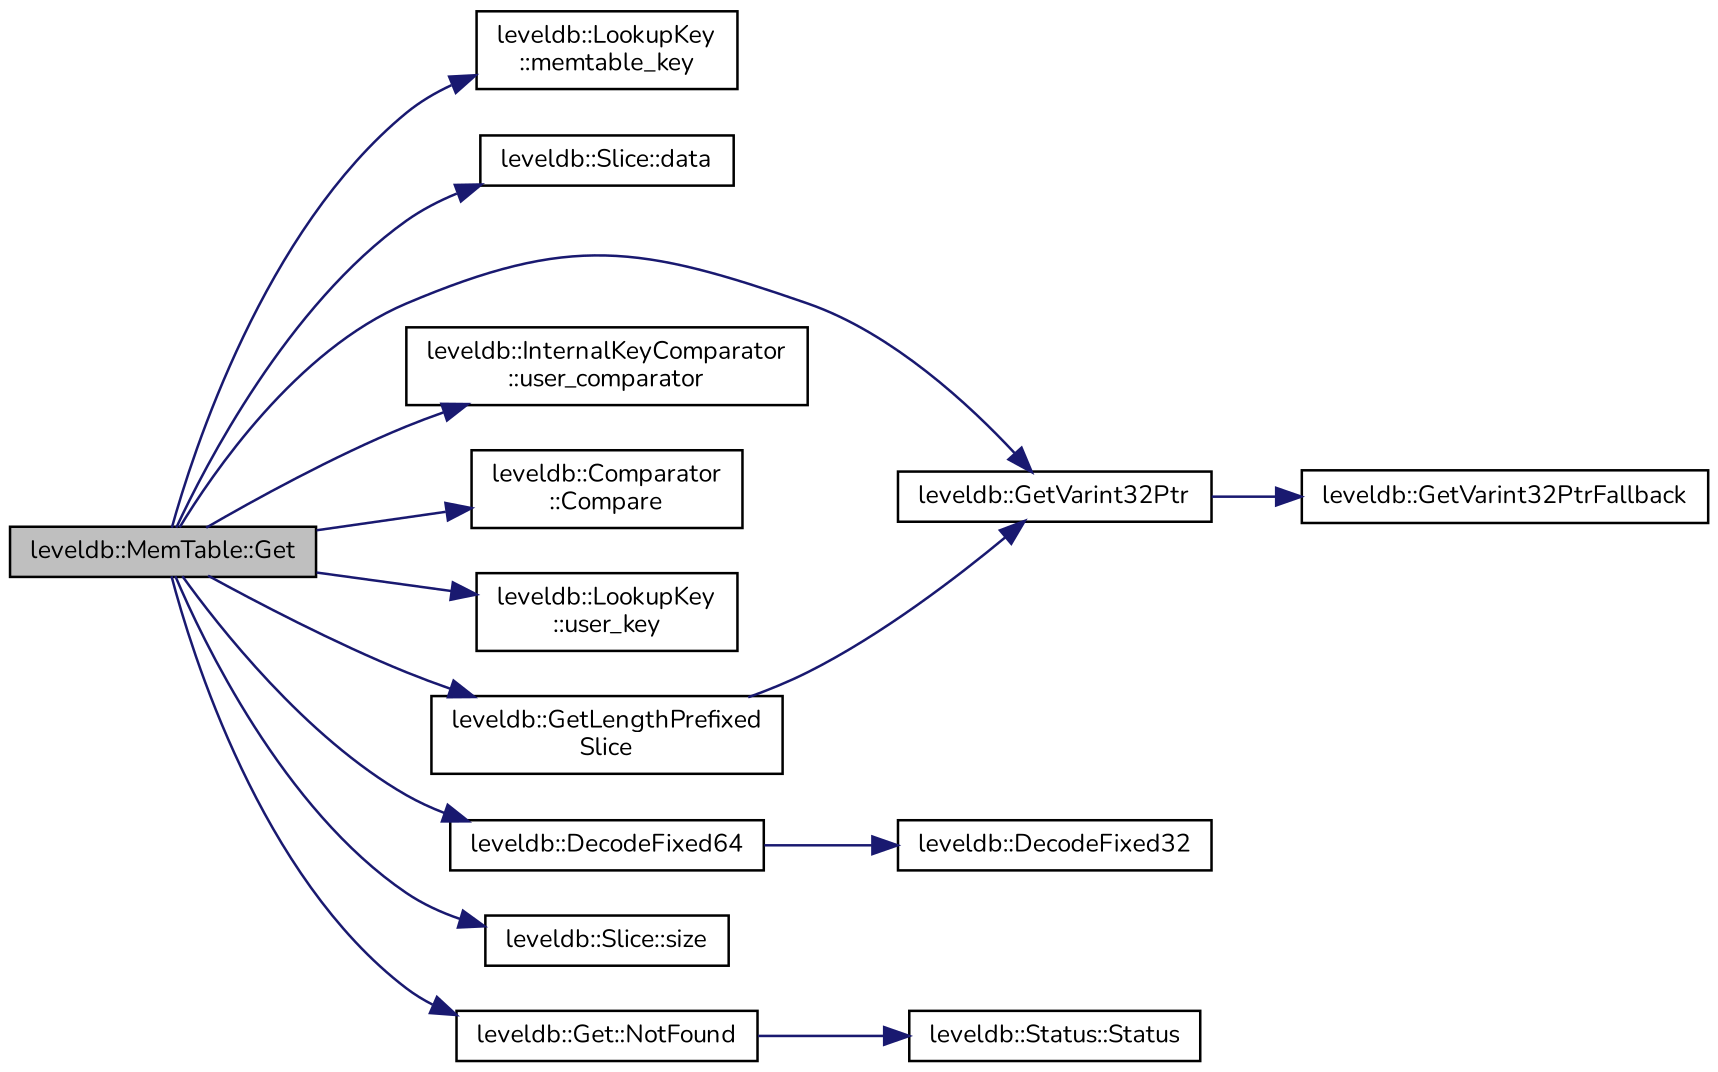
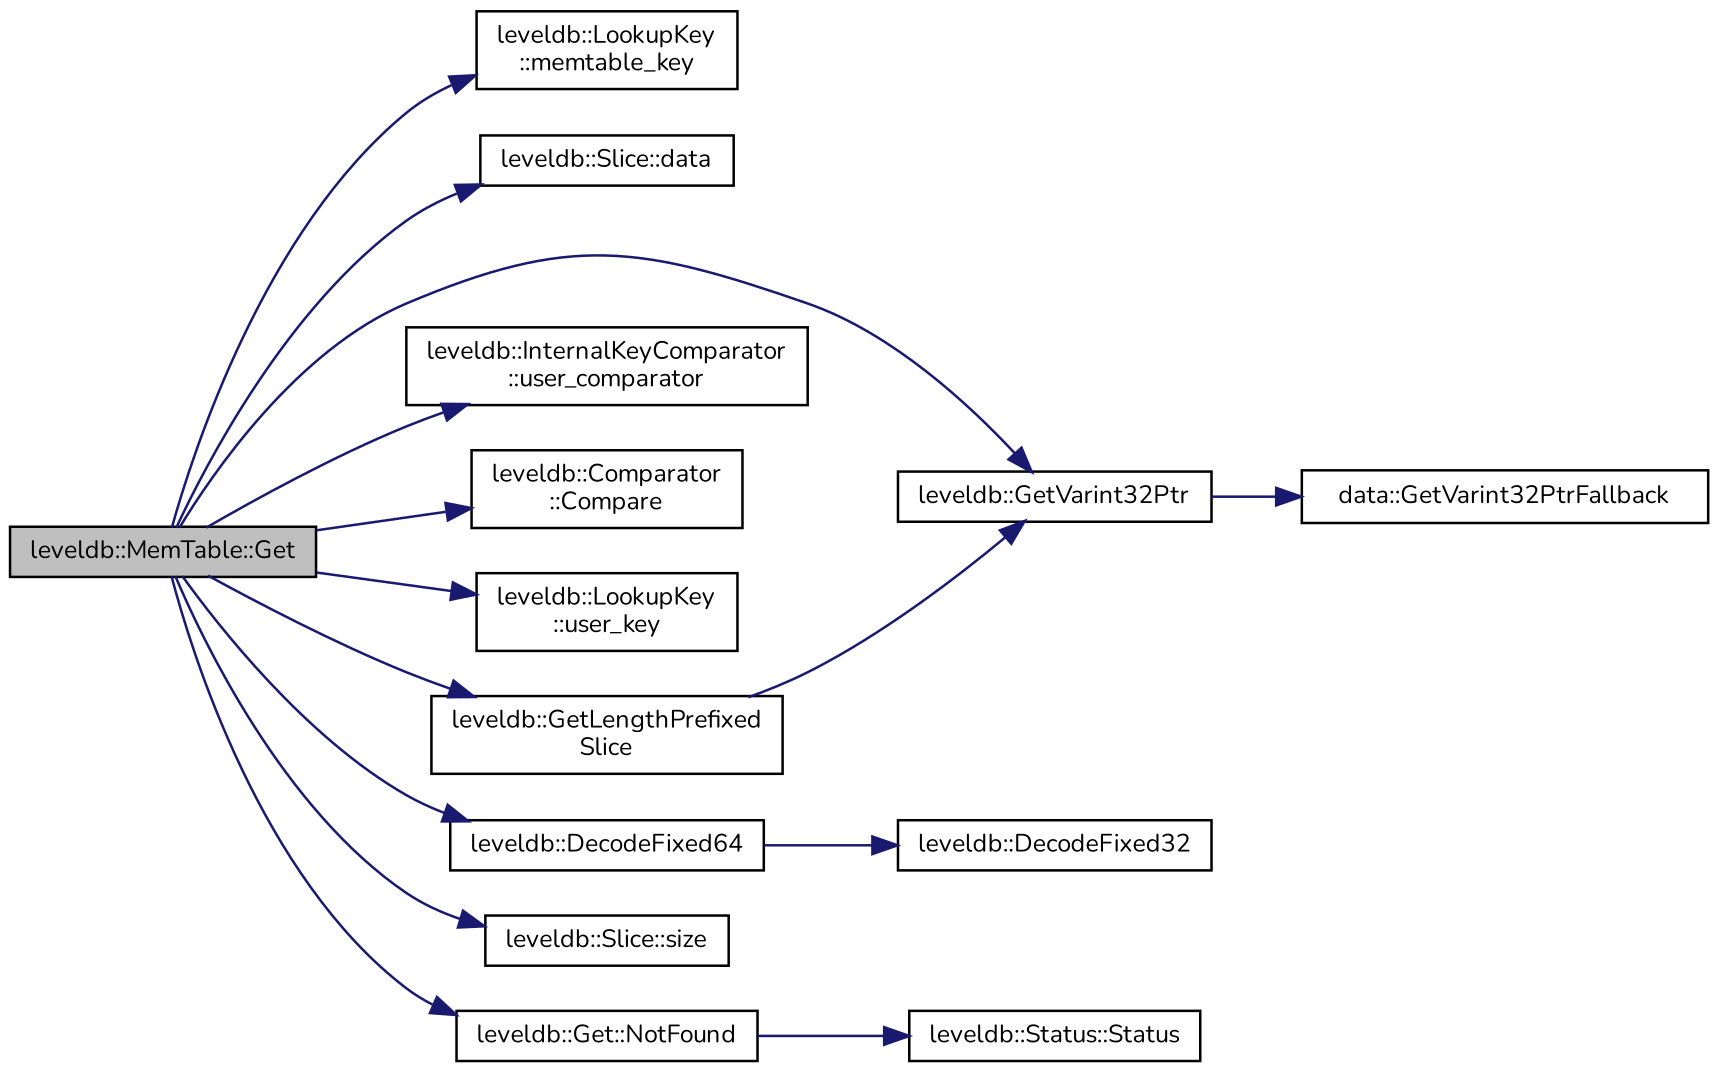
(1505, 497) -> (1505, 497)
